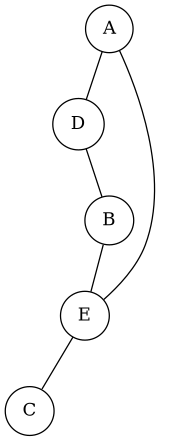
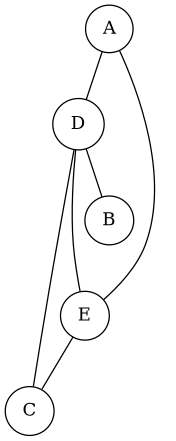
none -> (53, 268)
(97, 268) -> (72, 221)
